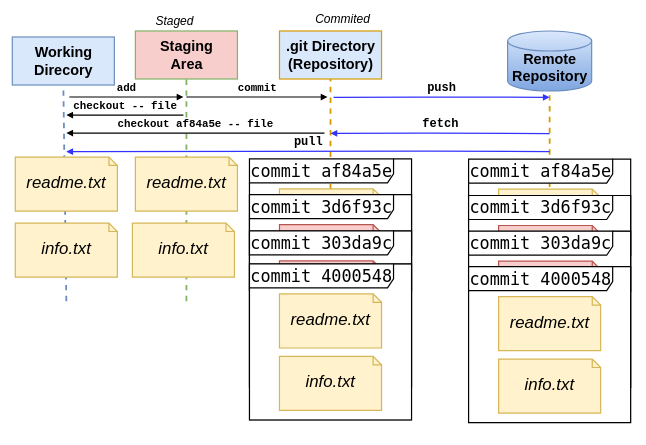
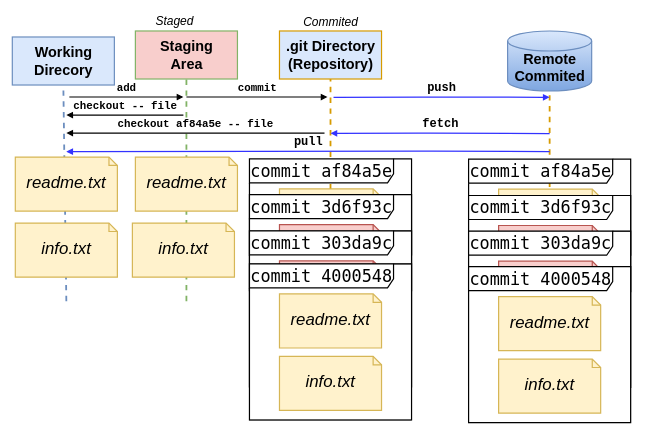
(342, 16) -> (330, 19)
(550, 68) -> (550, 68)
